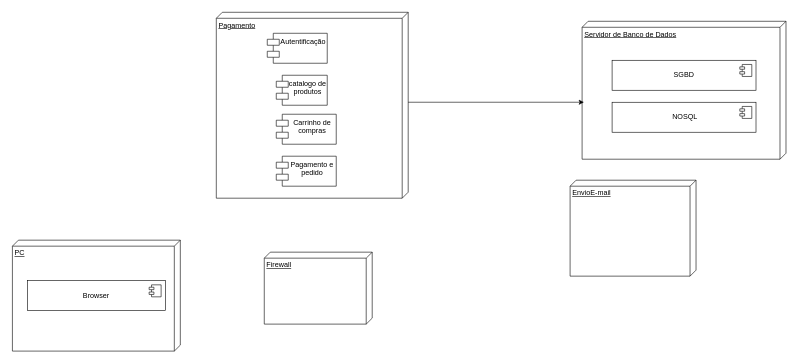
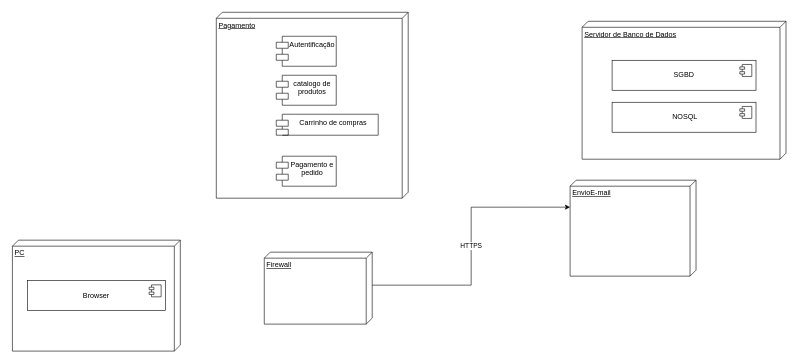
(297, 48) -> (306, 51)
(302, 90) -> (306, 90)
(578, 102) -> none
(306, 129) -> (327, 125)
none -> (471, 245)
